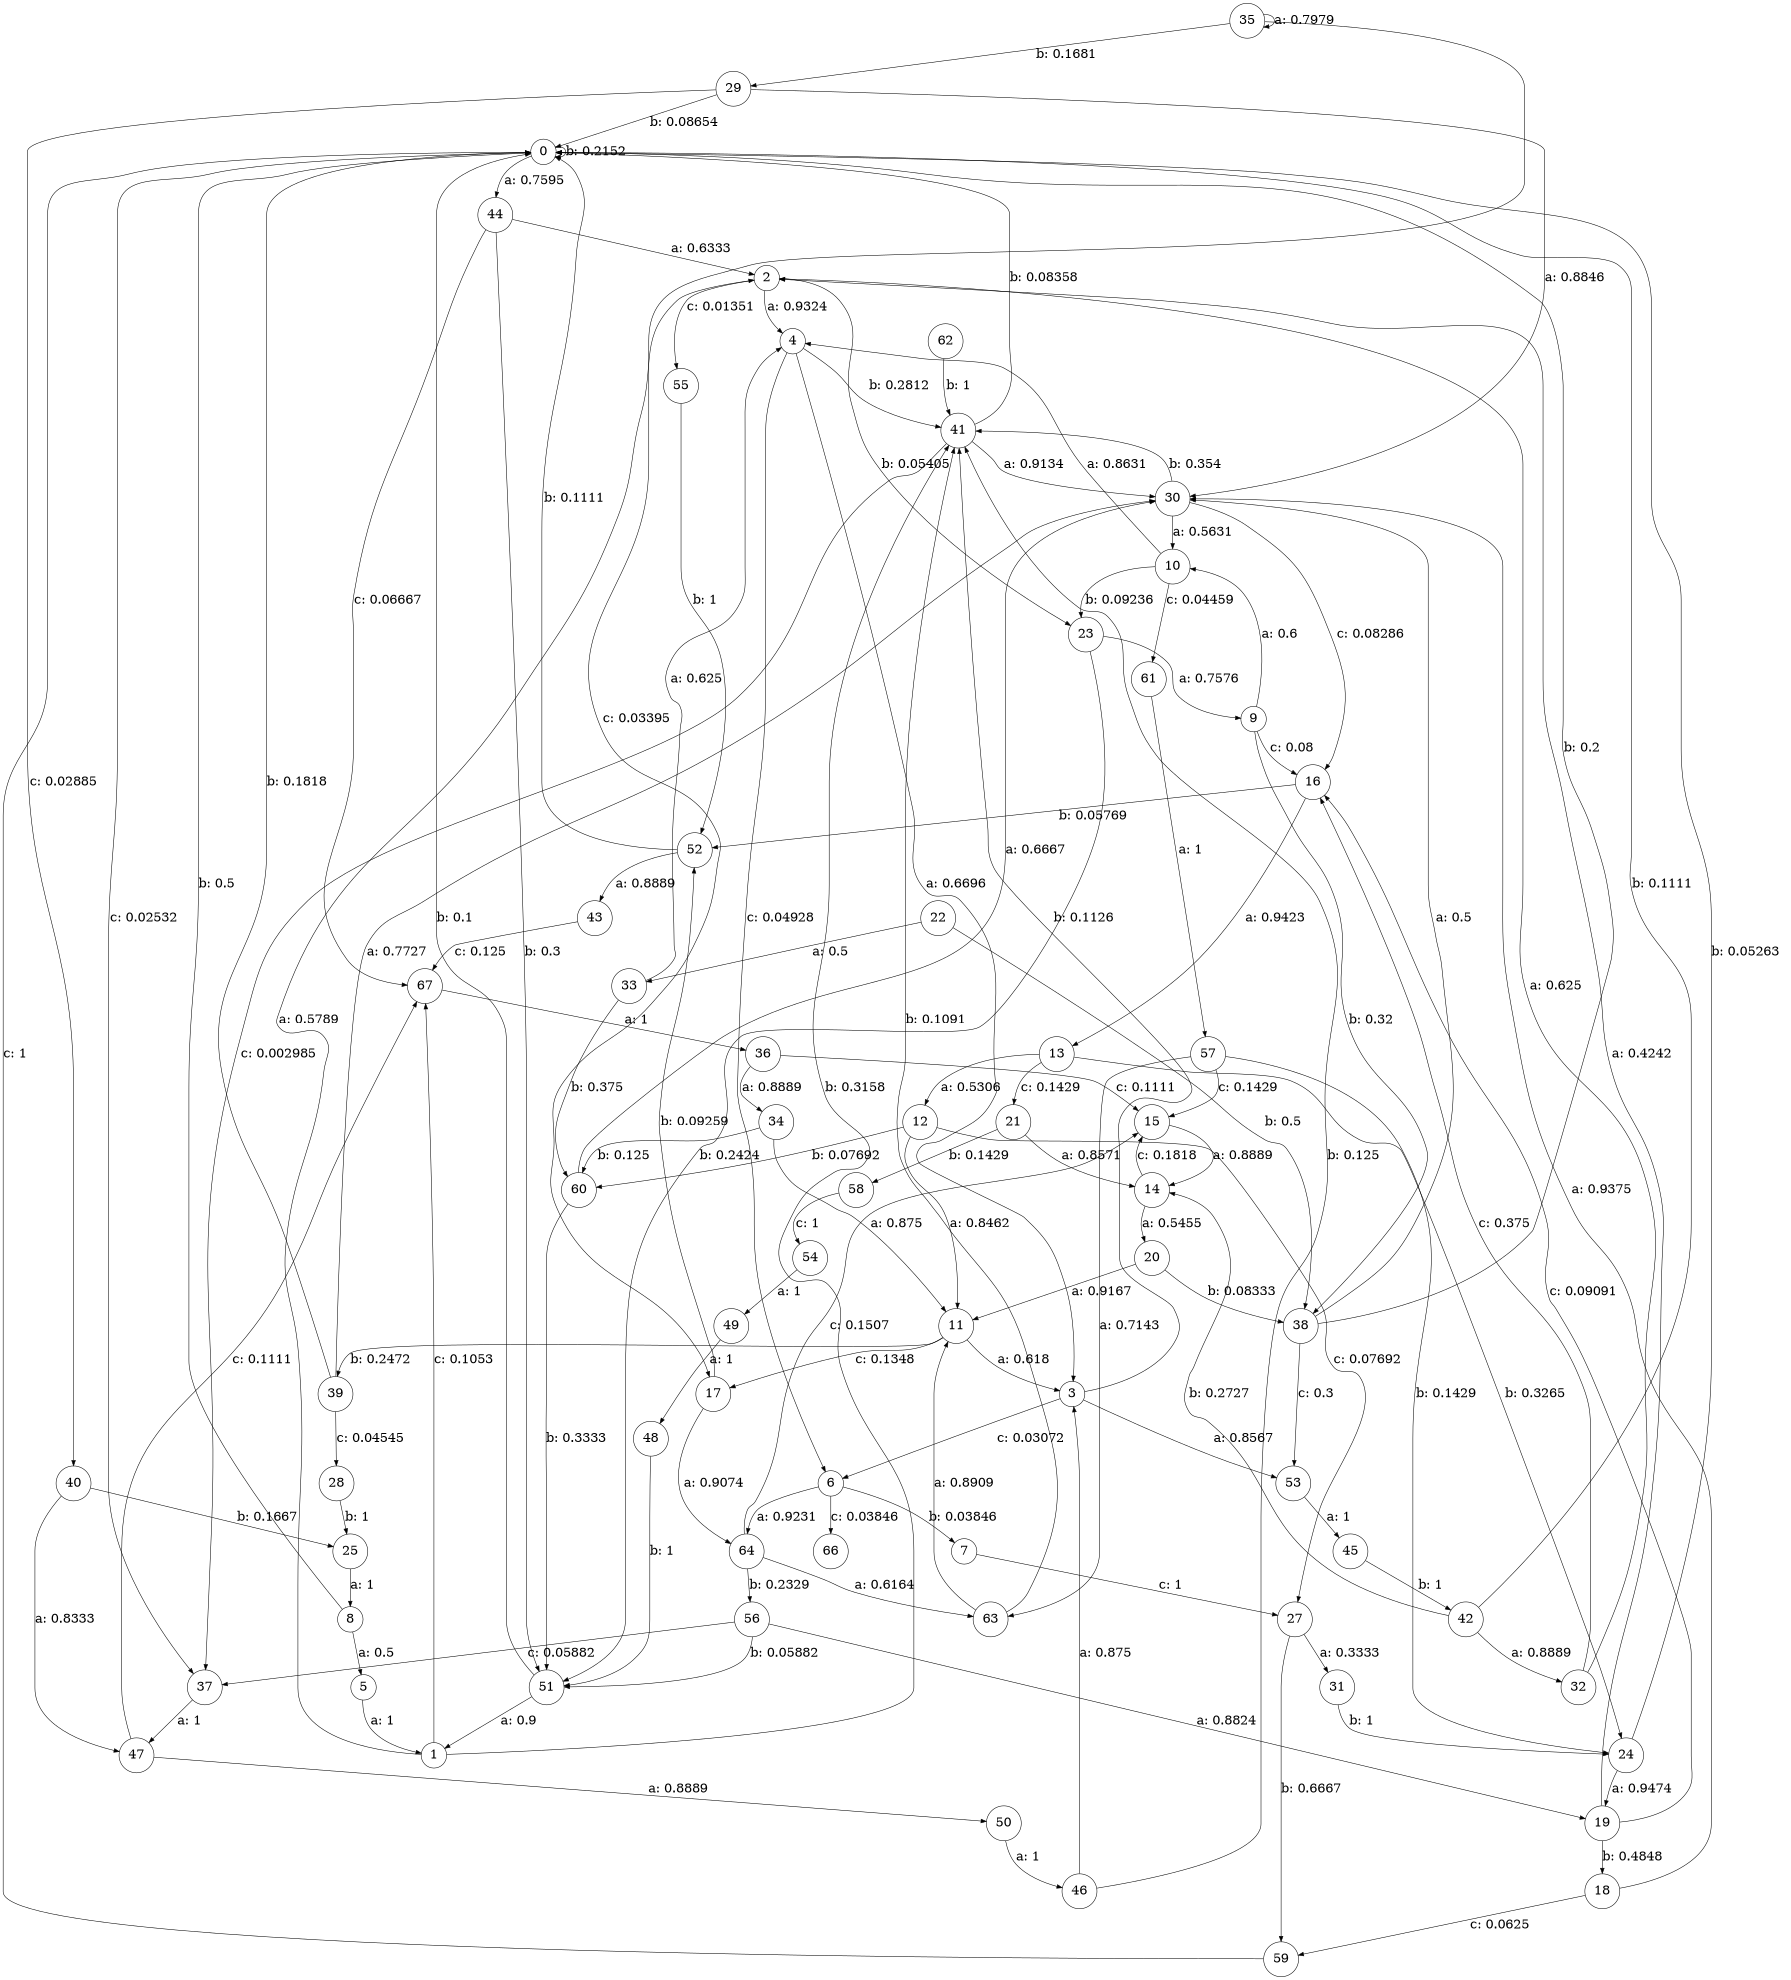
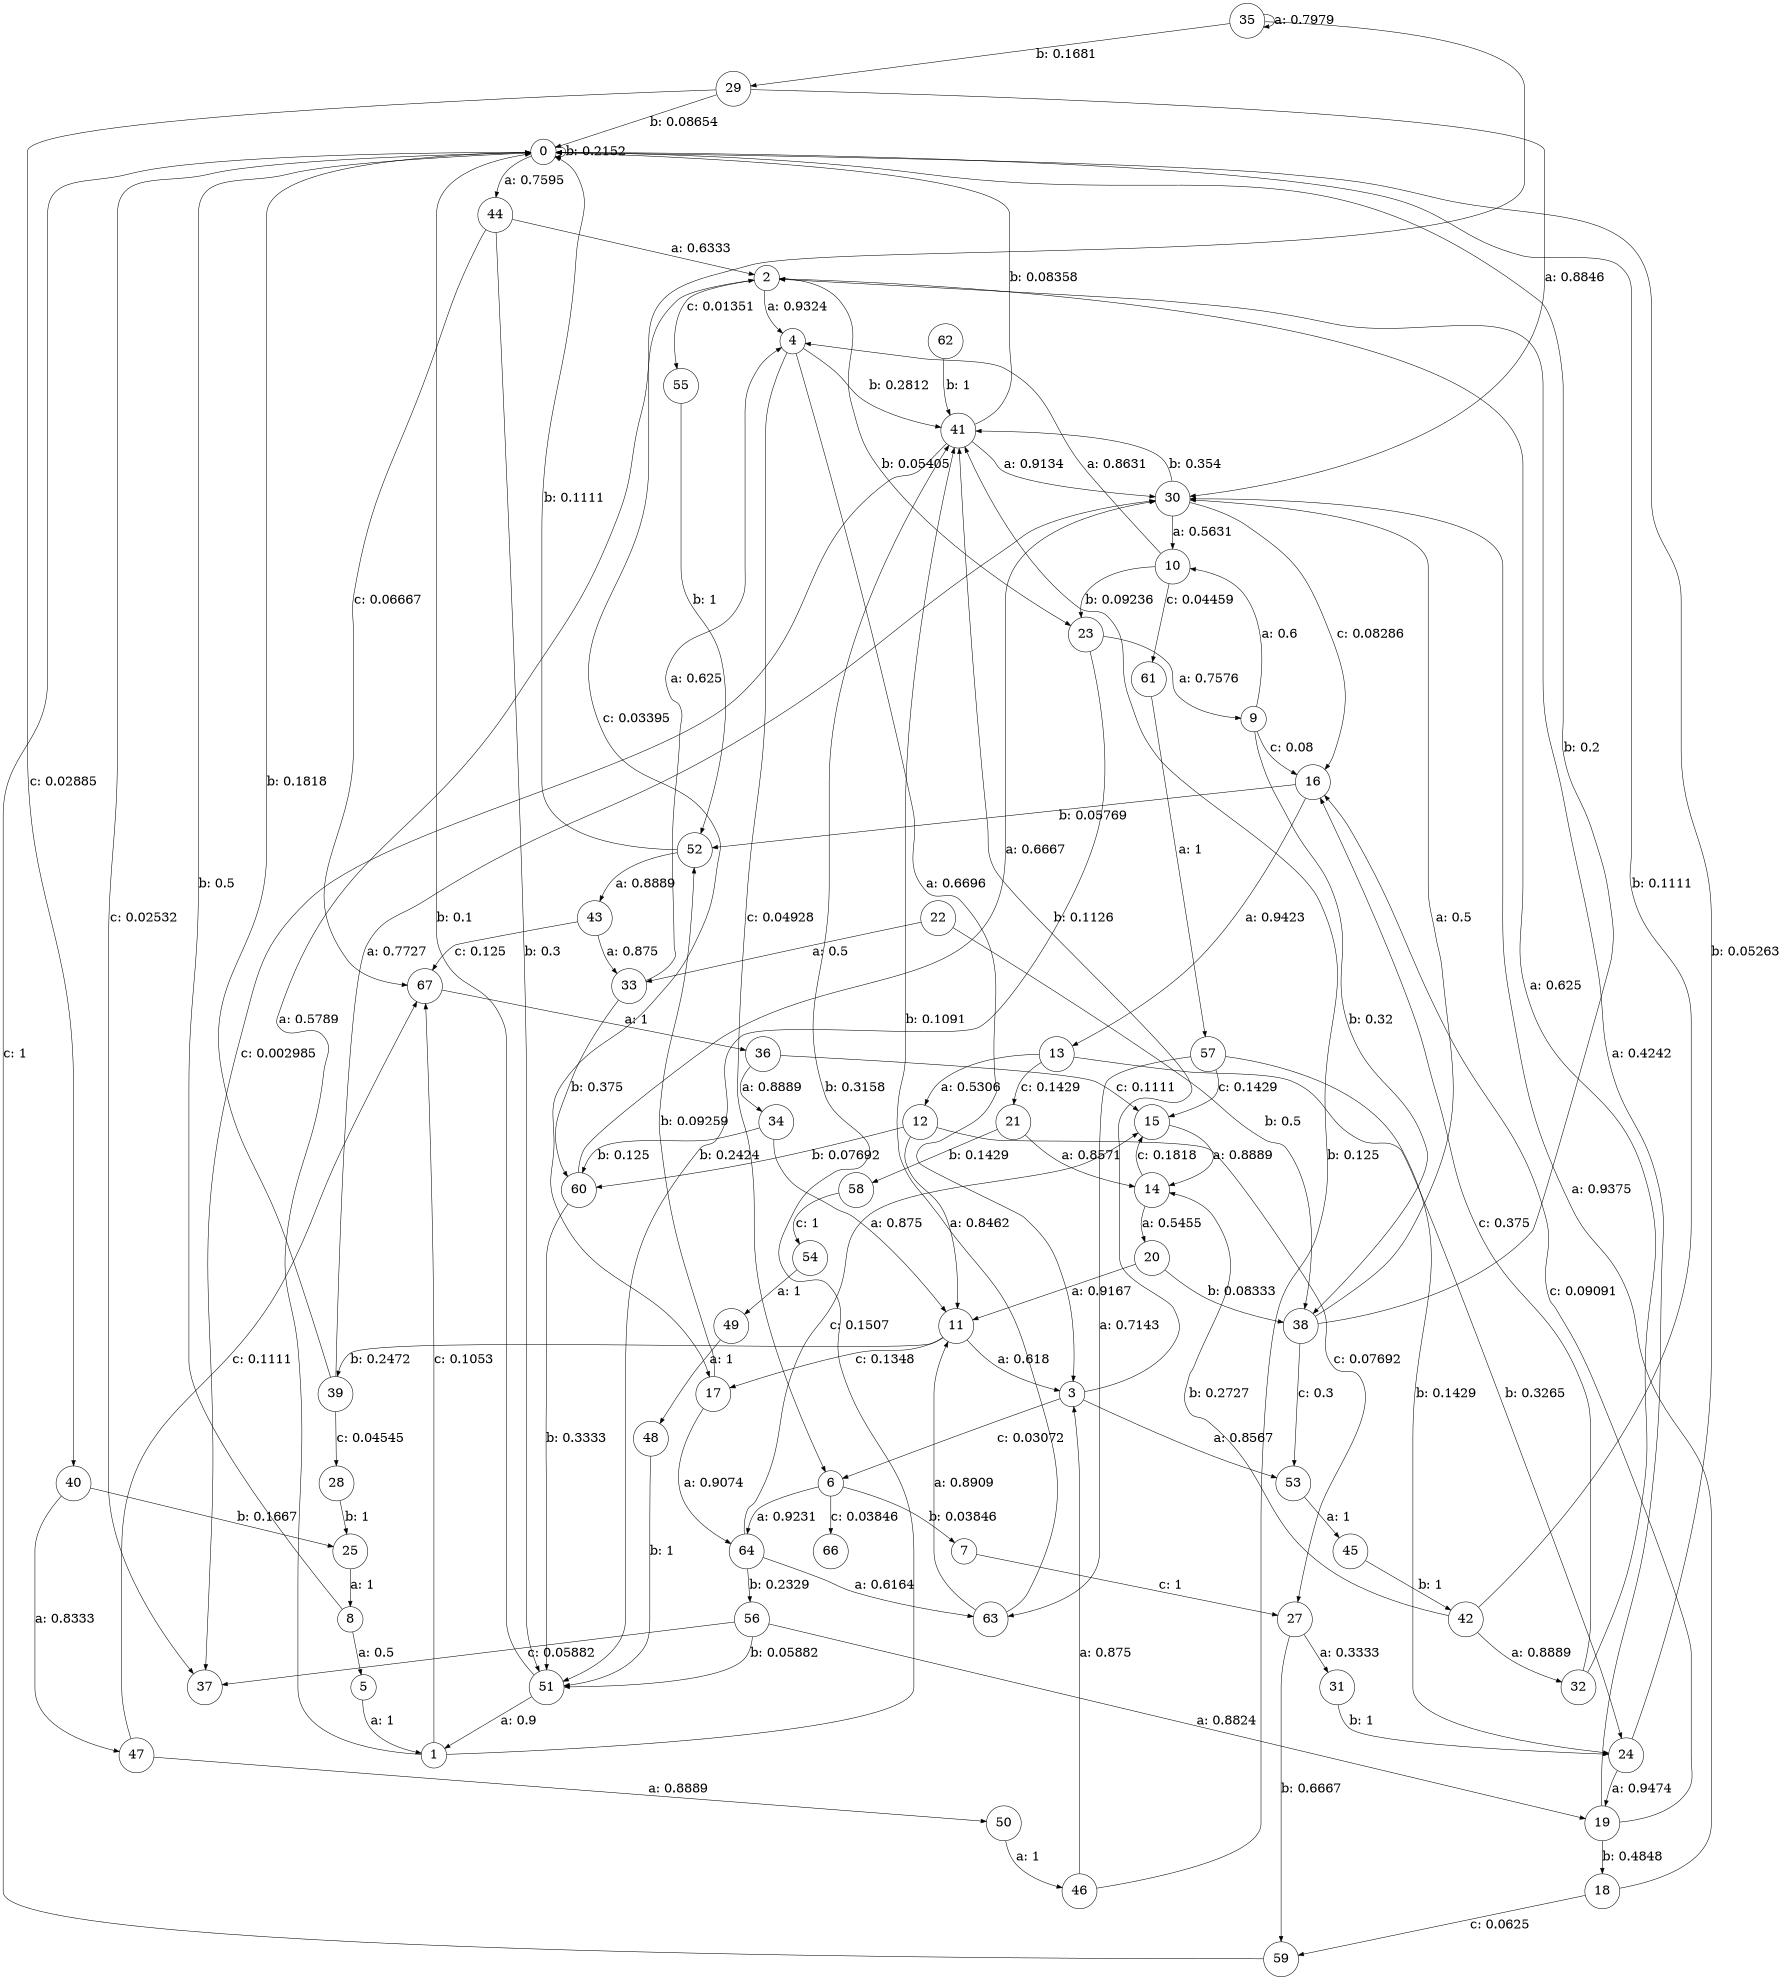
none -> (604, 953)
(173, 1719) -> none
